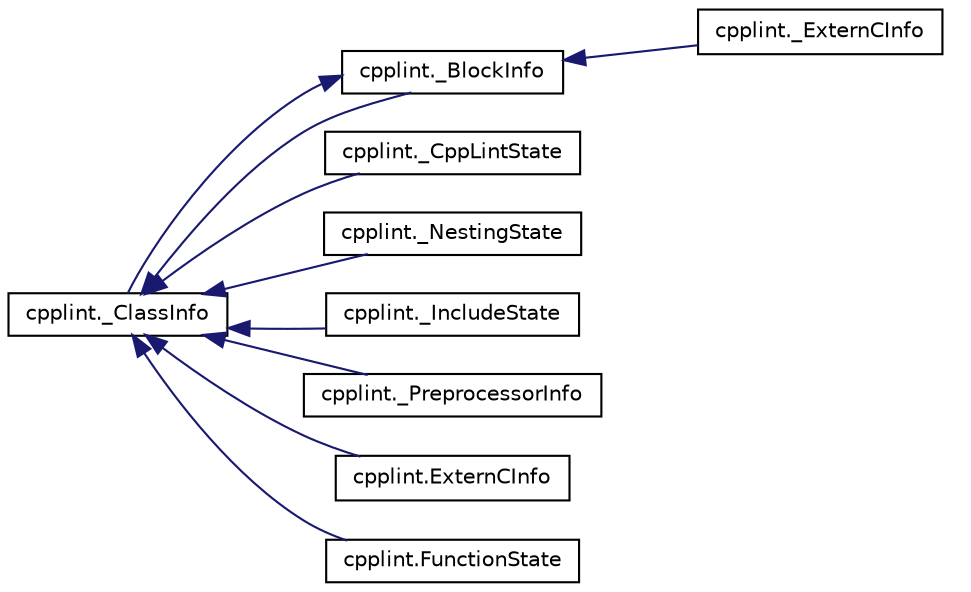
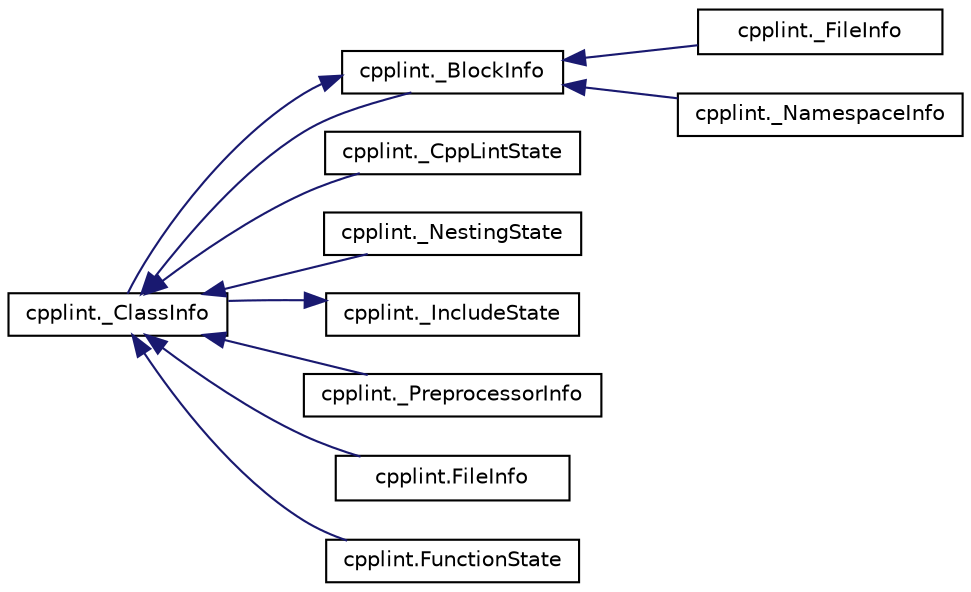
(820, 32) -> (820, 32)
none -> (820, 115)
(288, 329) -> (266, 300)
(453, 478) -> (453, 478)
